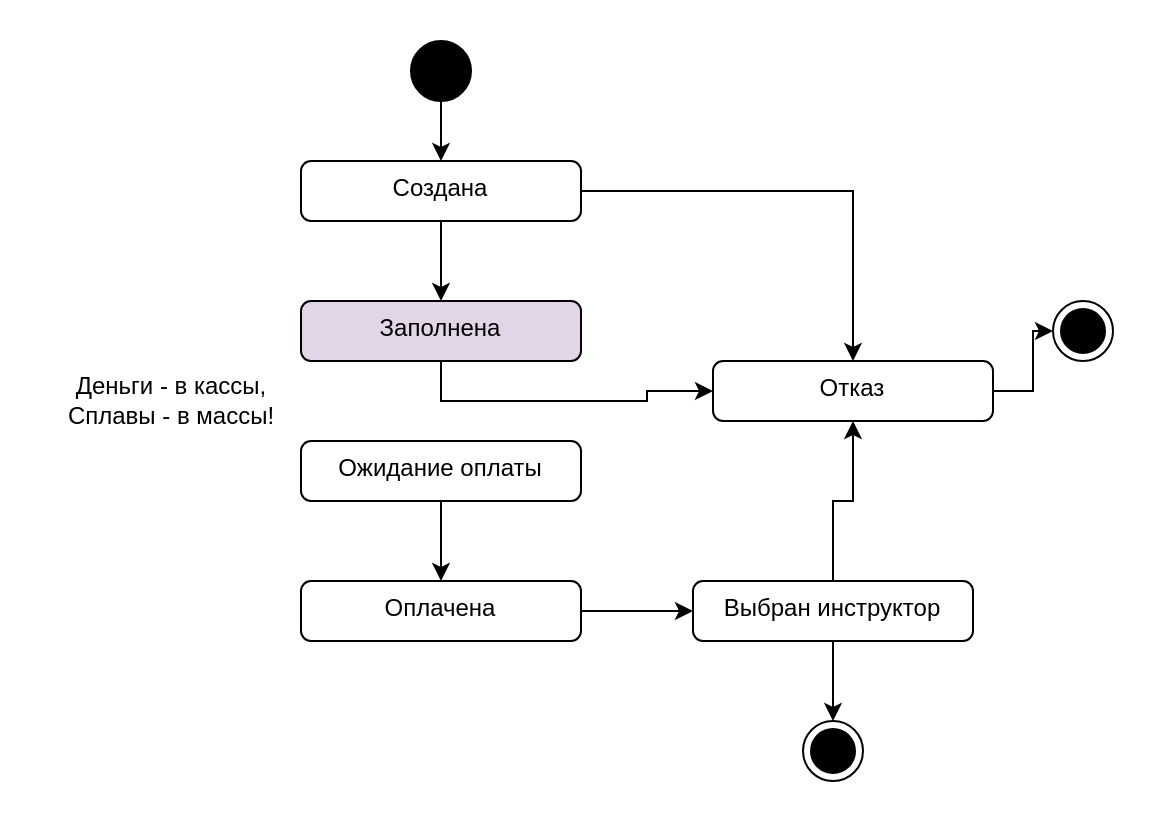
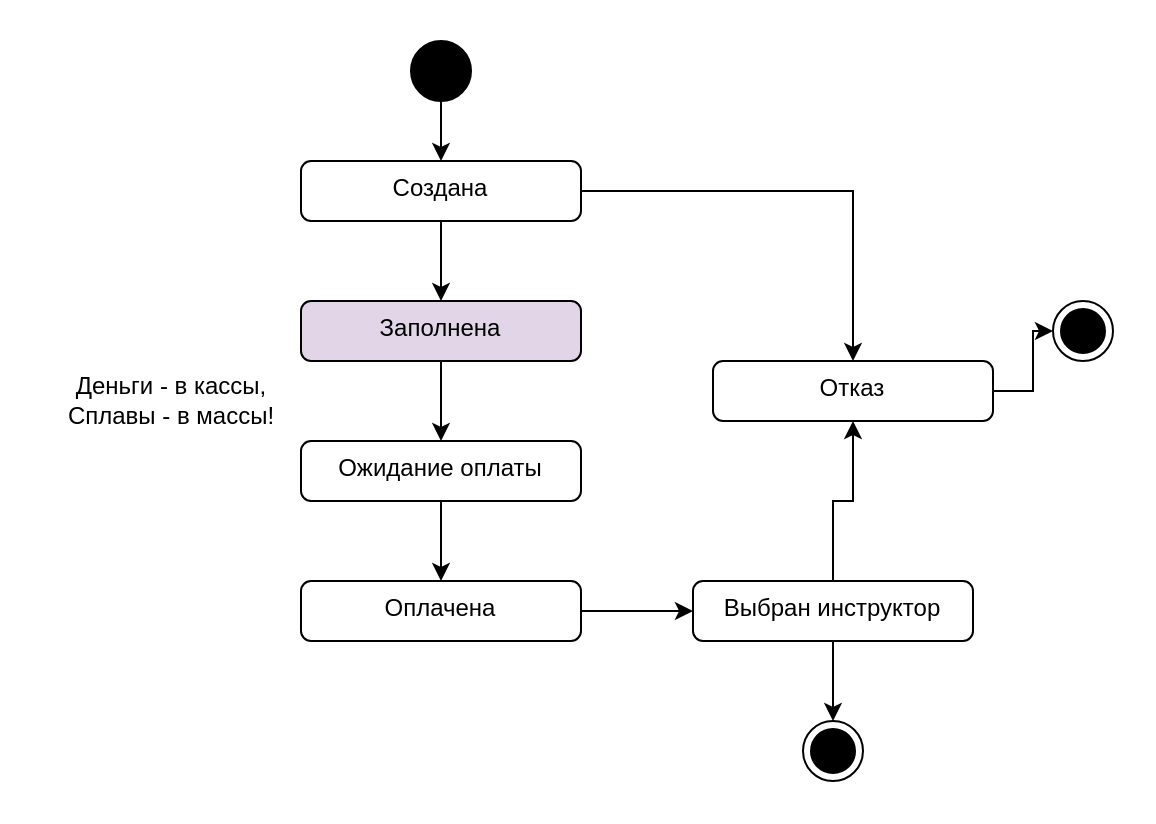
(574, 401) -> (441, 413)
